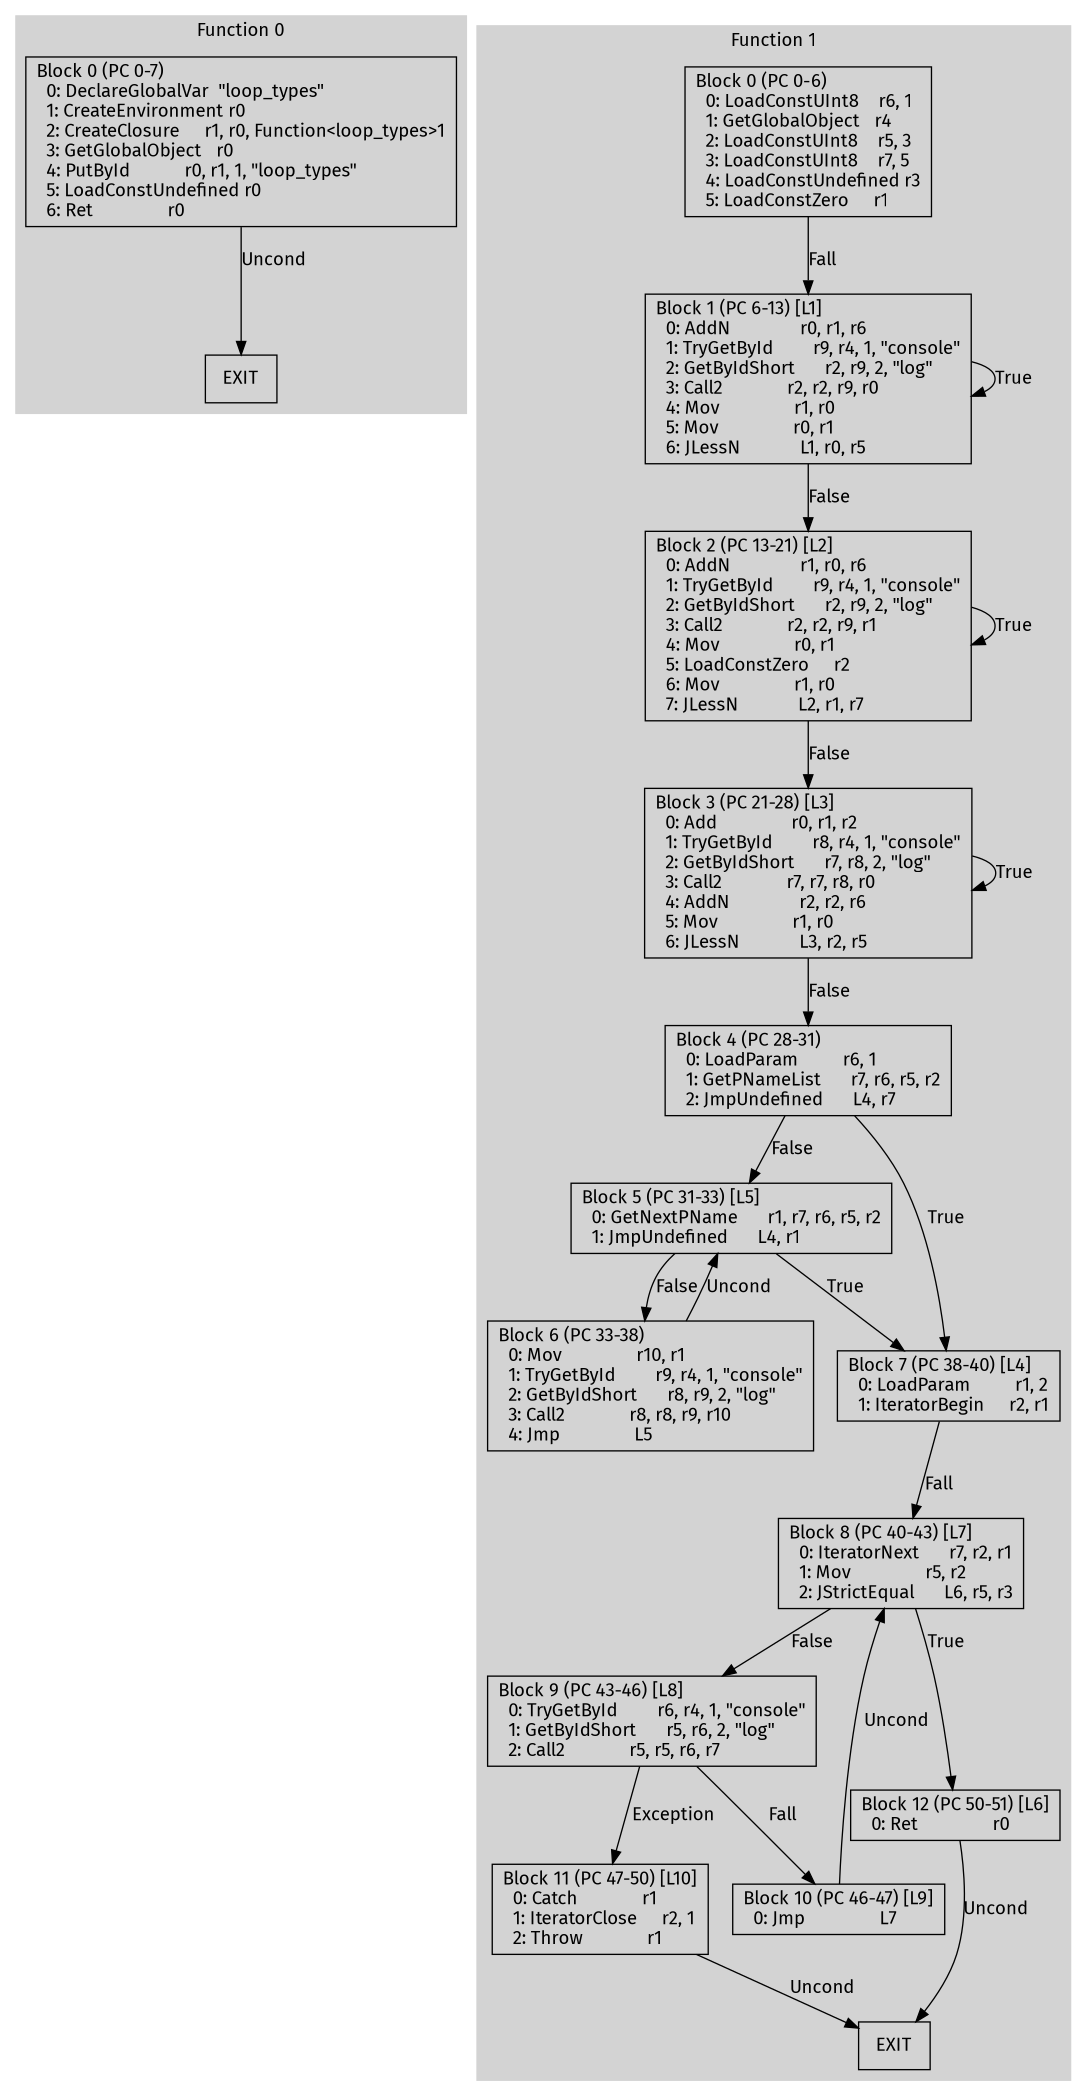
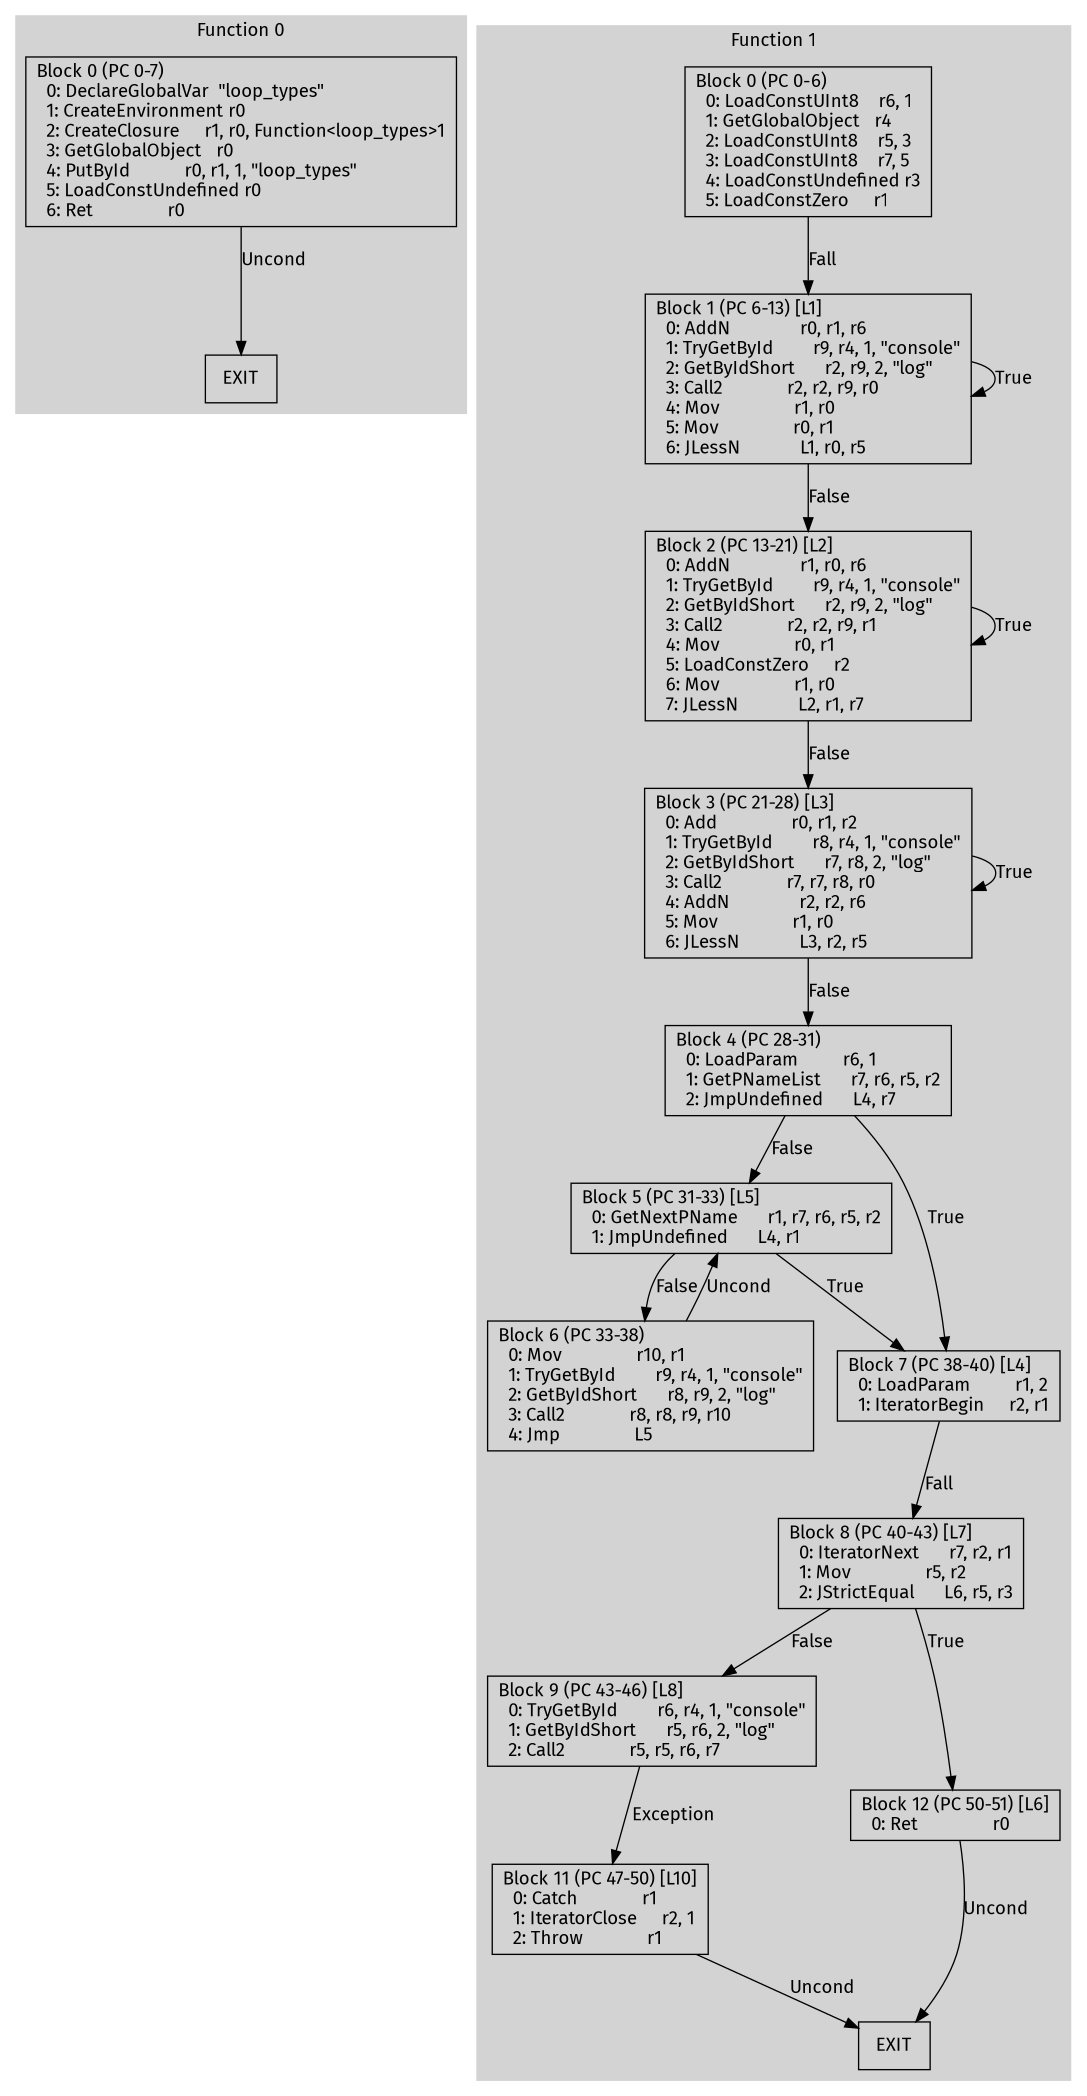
(839, 1909) -> none
